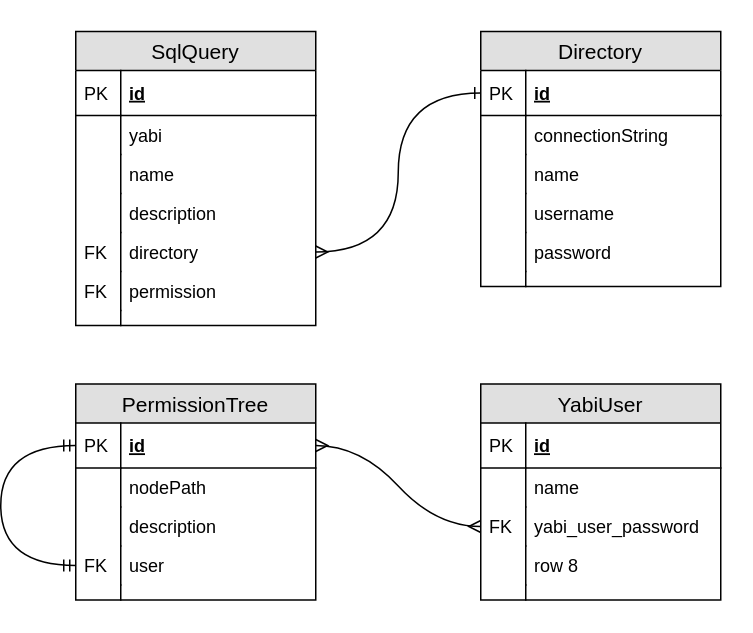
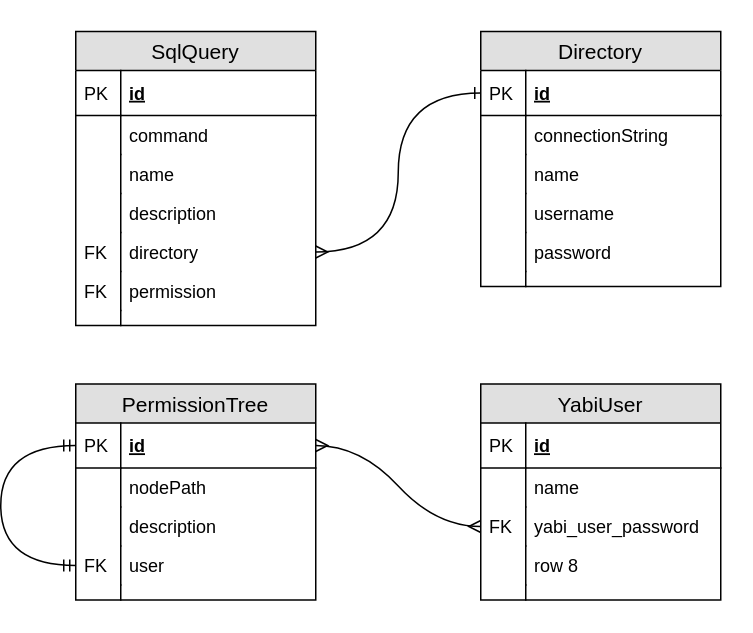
(147, 136) -> (164, 136)
